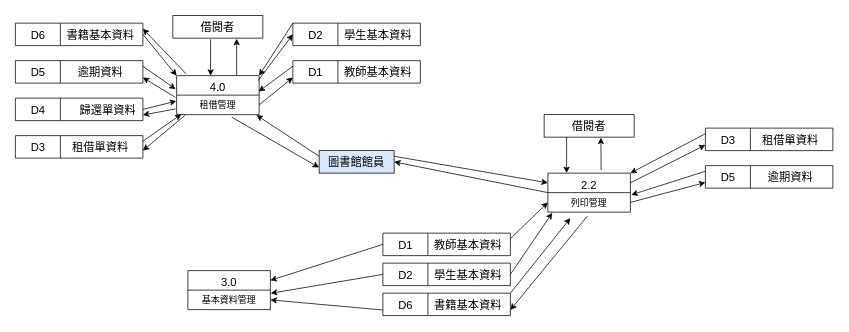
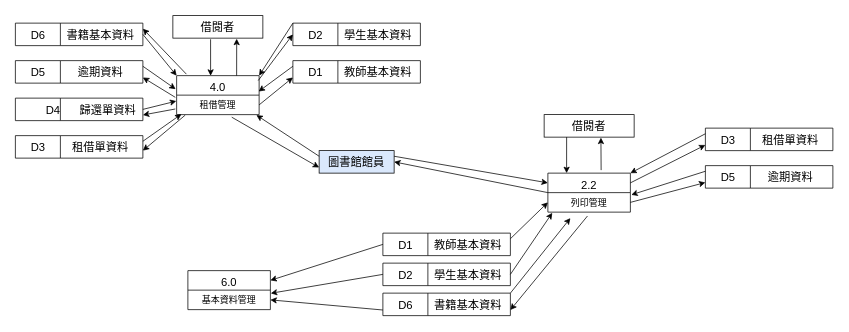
(38, 109) -> (53, 109)
(229, 282) -> (229, 282)
